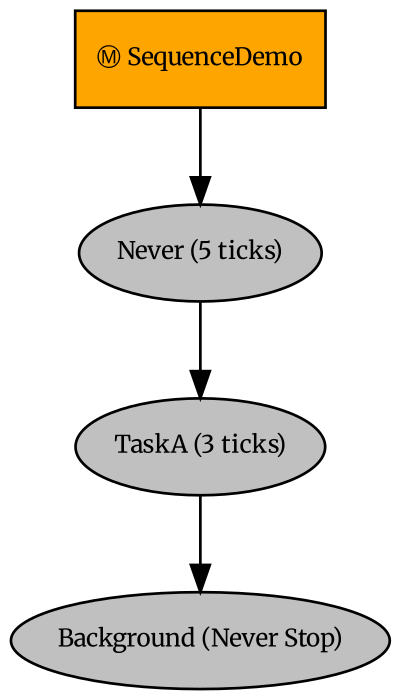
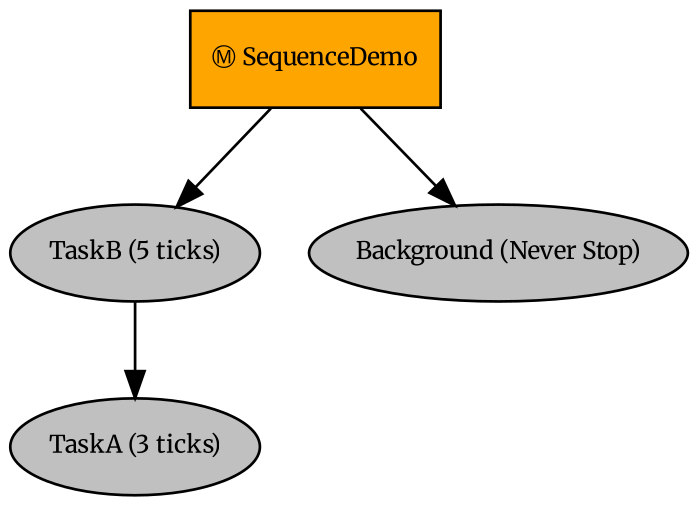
(200, 253) -> (135, 253)
(200, 531) -> (398, 147)
